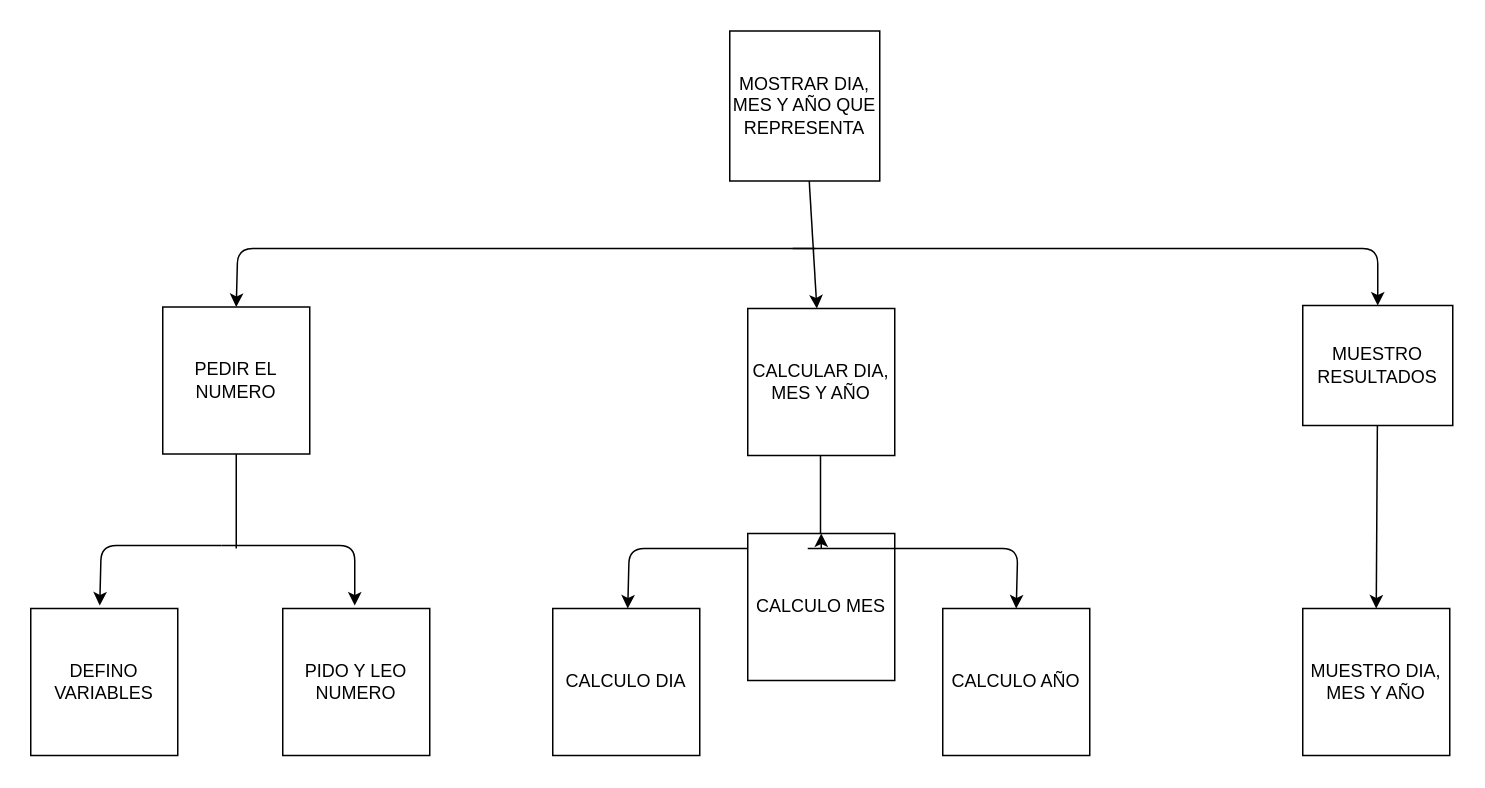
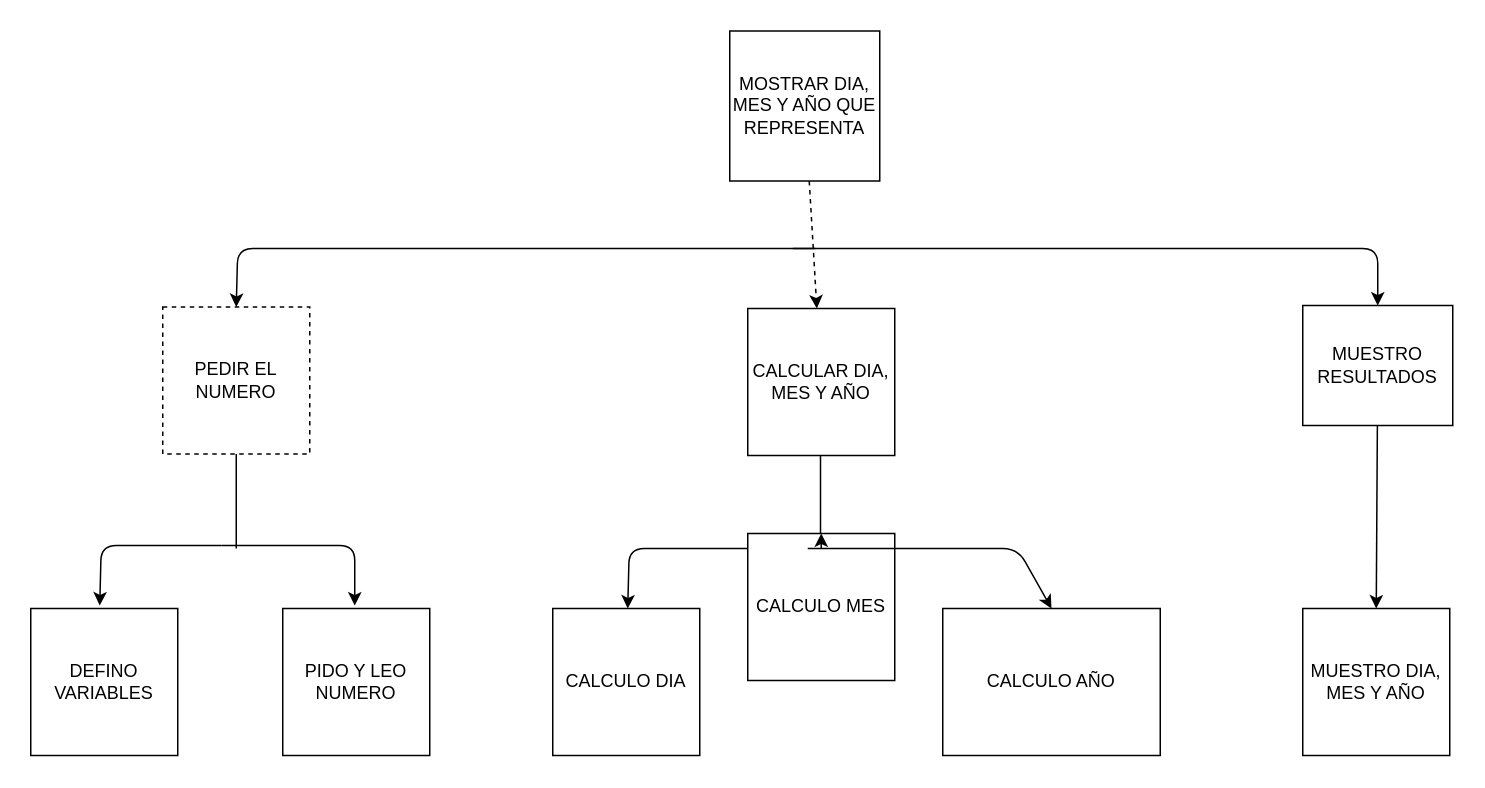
(813, 241) -> (813, 241)
(236, 380) -> (236, 380)
(1016, 682) -> (1052, 682)
